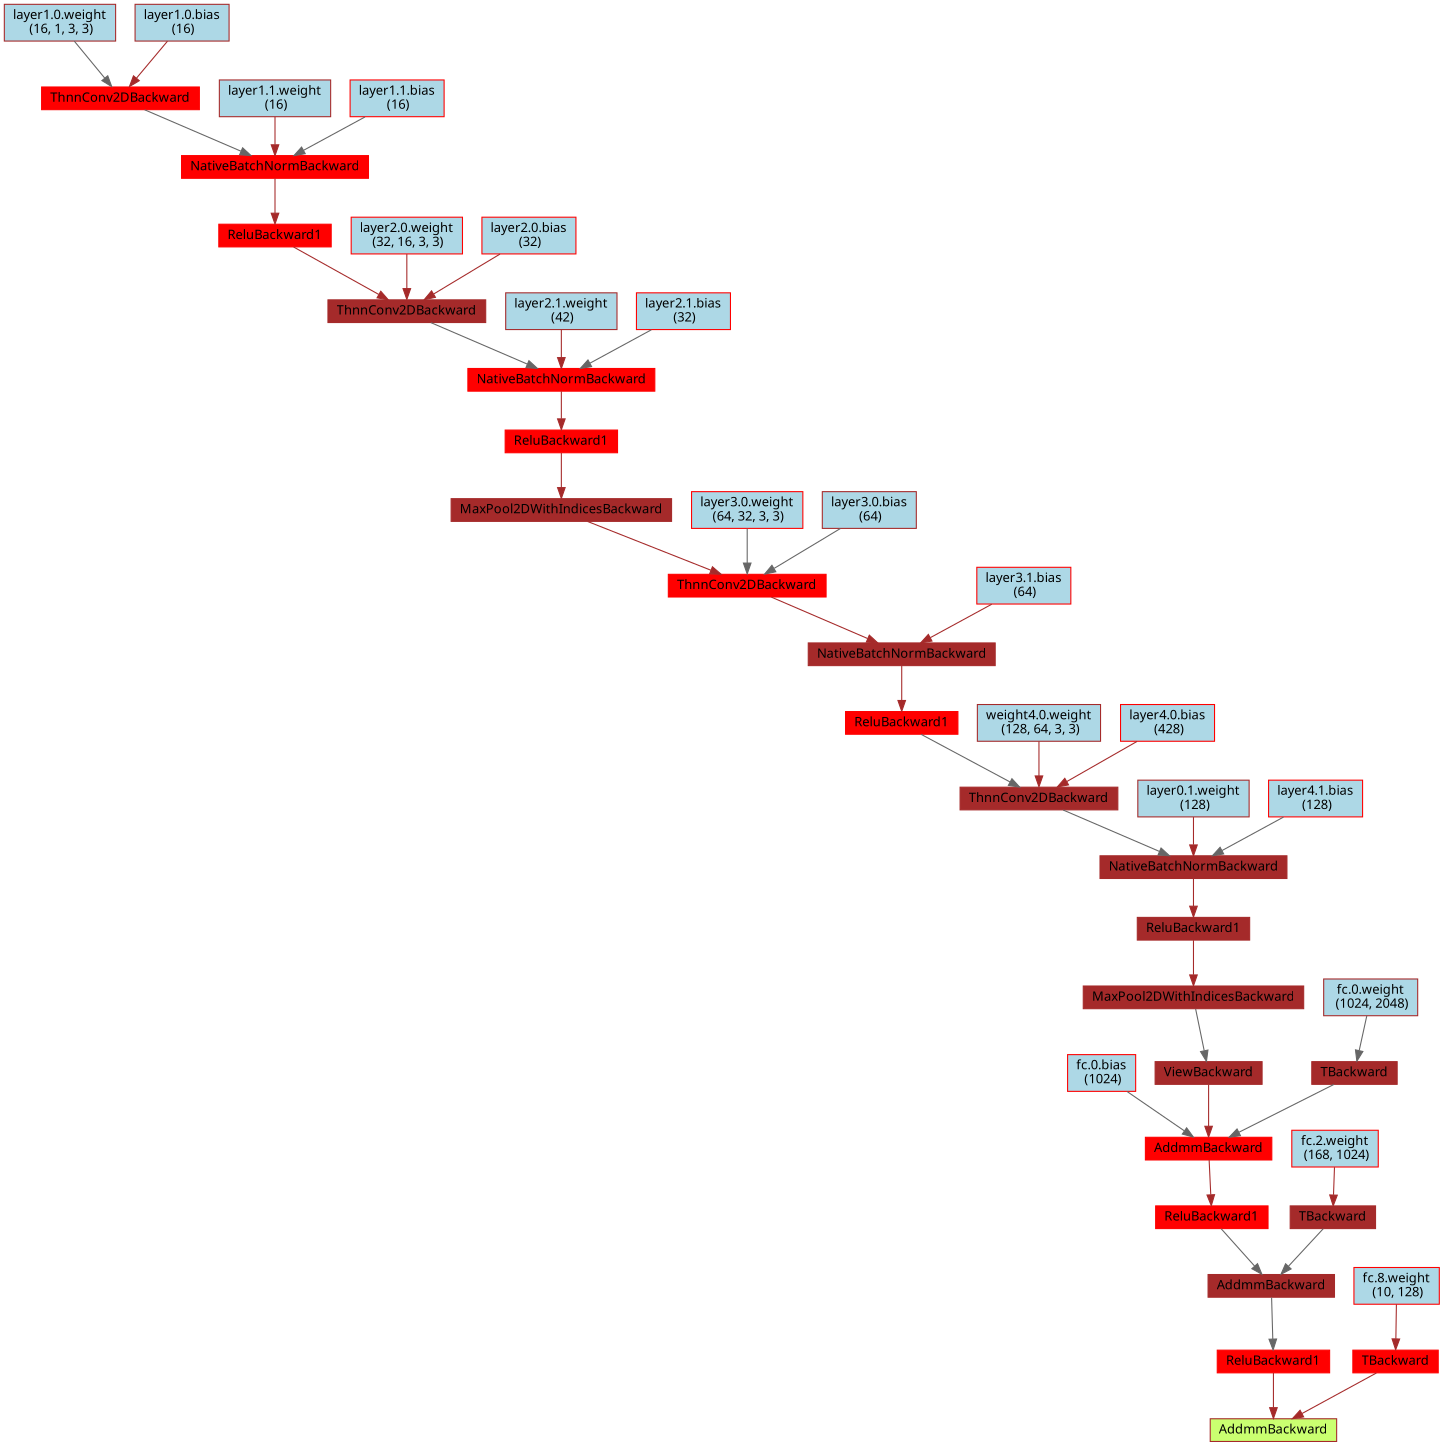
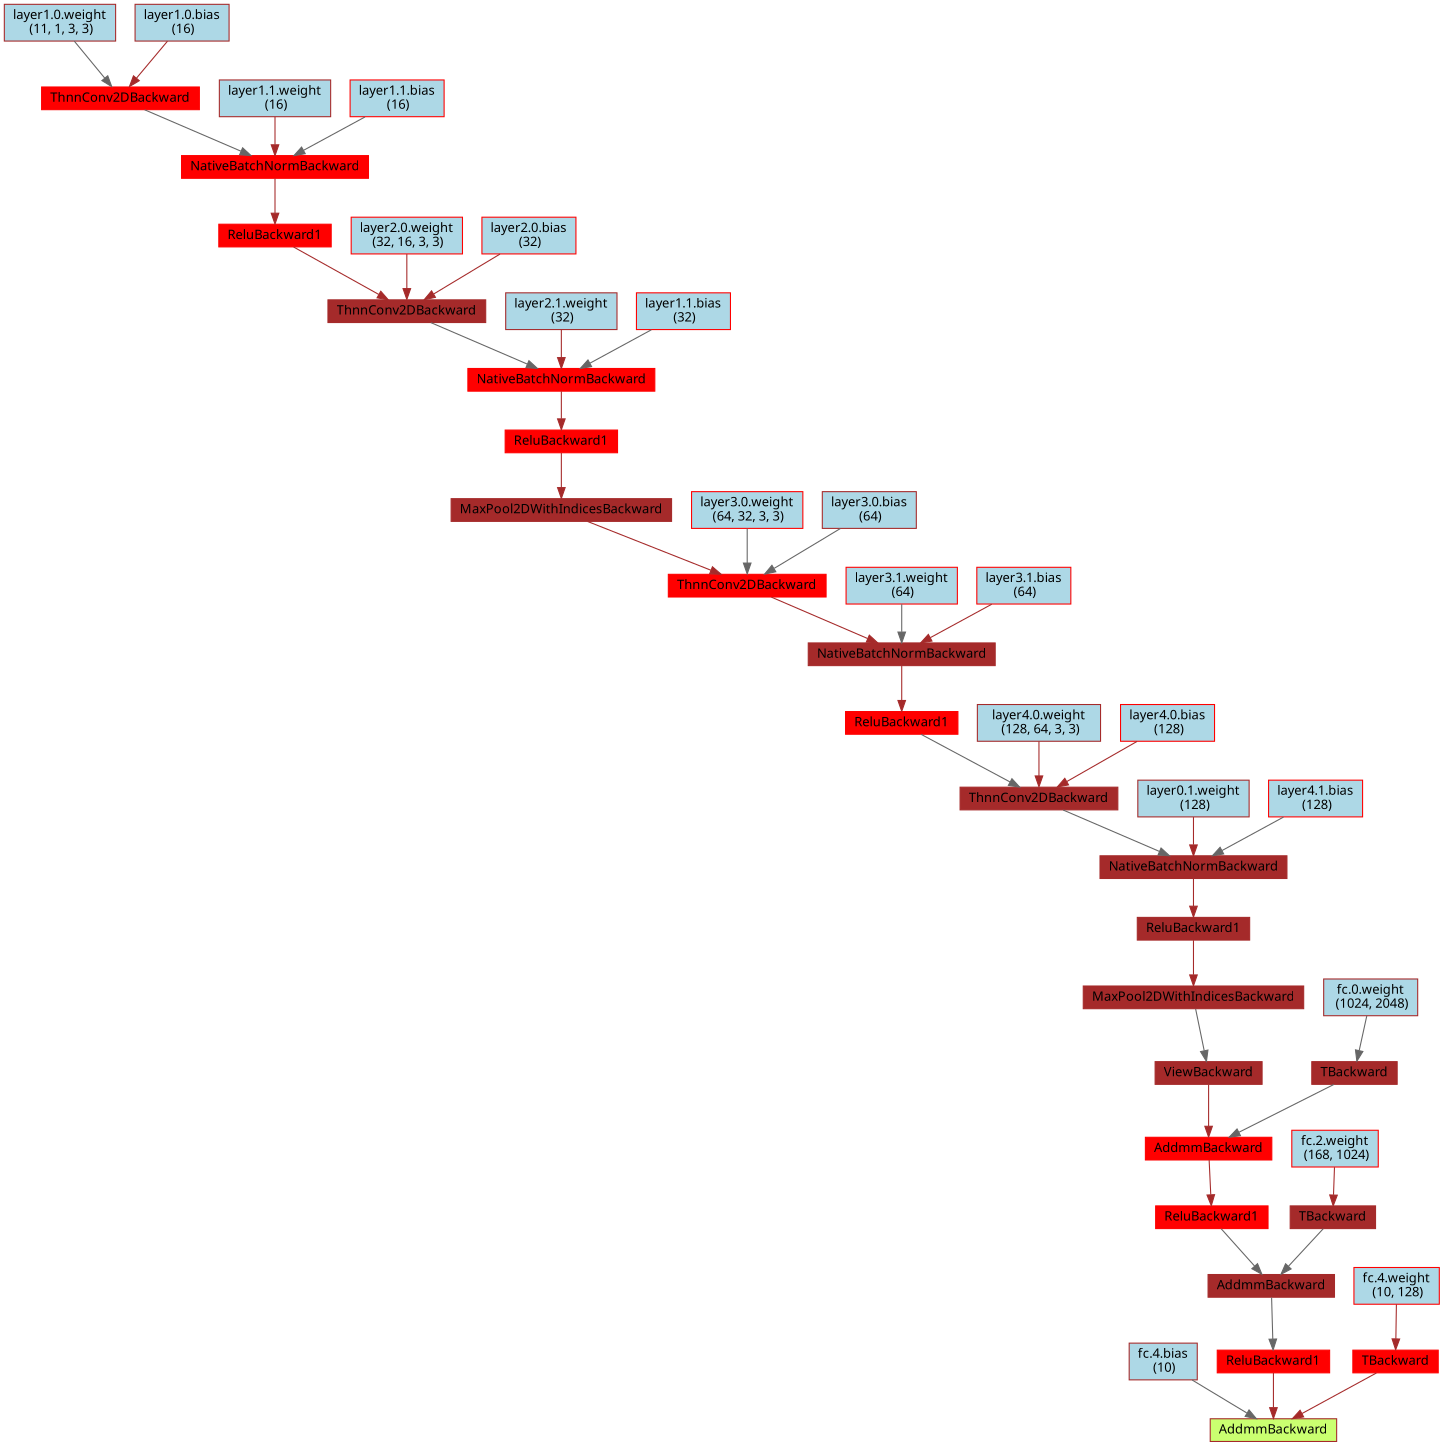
(60, 23) -> (60, 23)
(561, 311) -> (561, 311)
(683, 311) -> (683, 311)
none -> (902, 586)
(1039, 723) -> (1039, 723)
(1168, 723) -> (1168, 723)
(1102, 1073) -> none
(1397, 1286) -> (1397, 1286)
none -> (1163, 1362)
